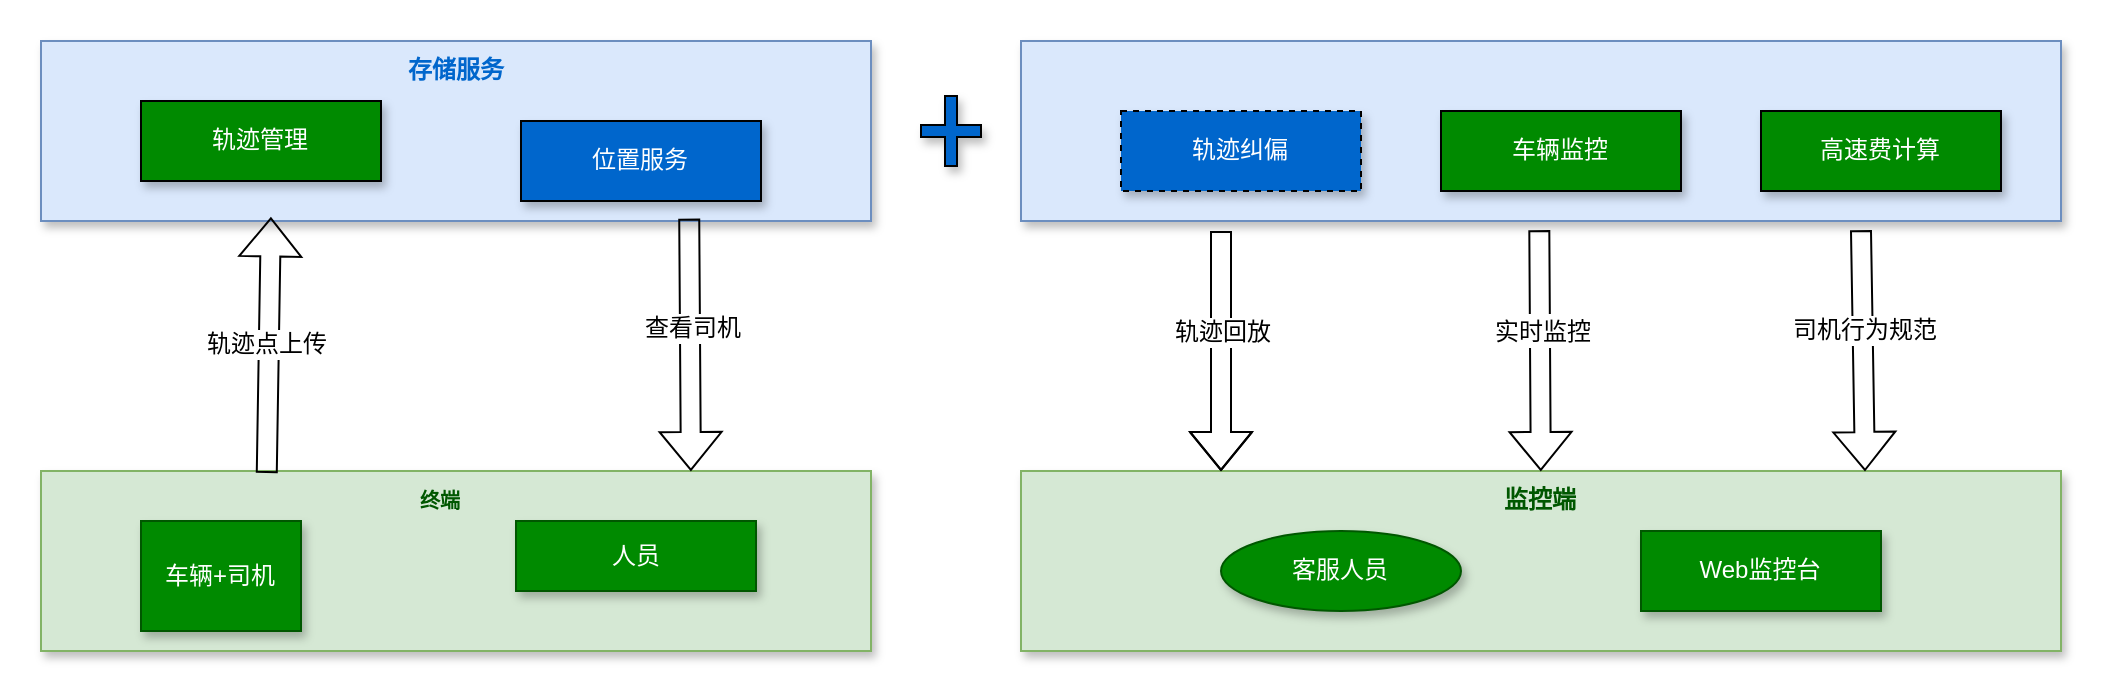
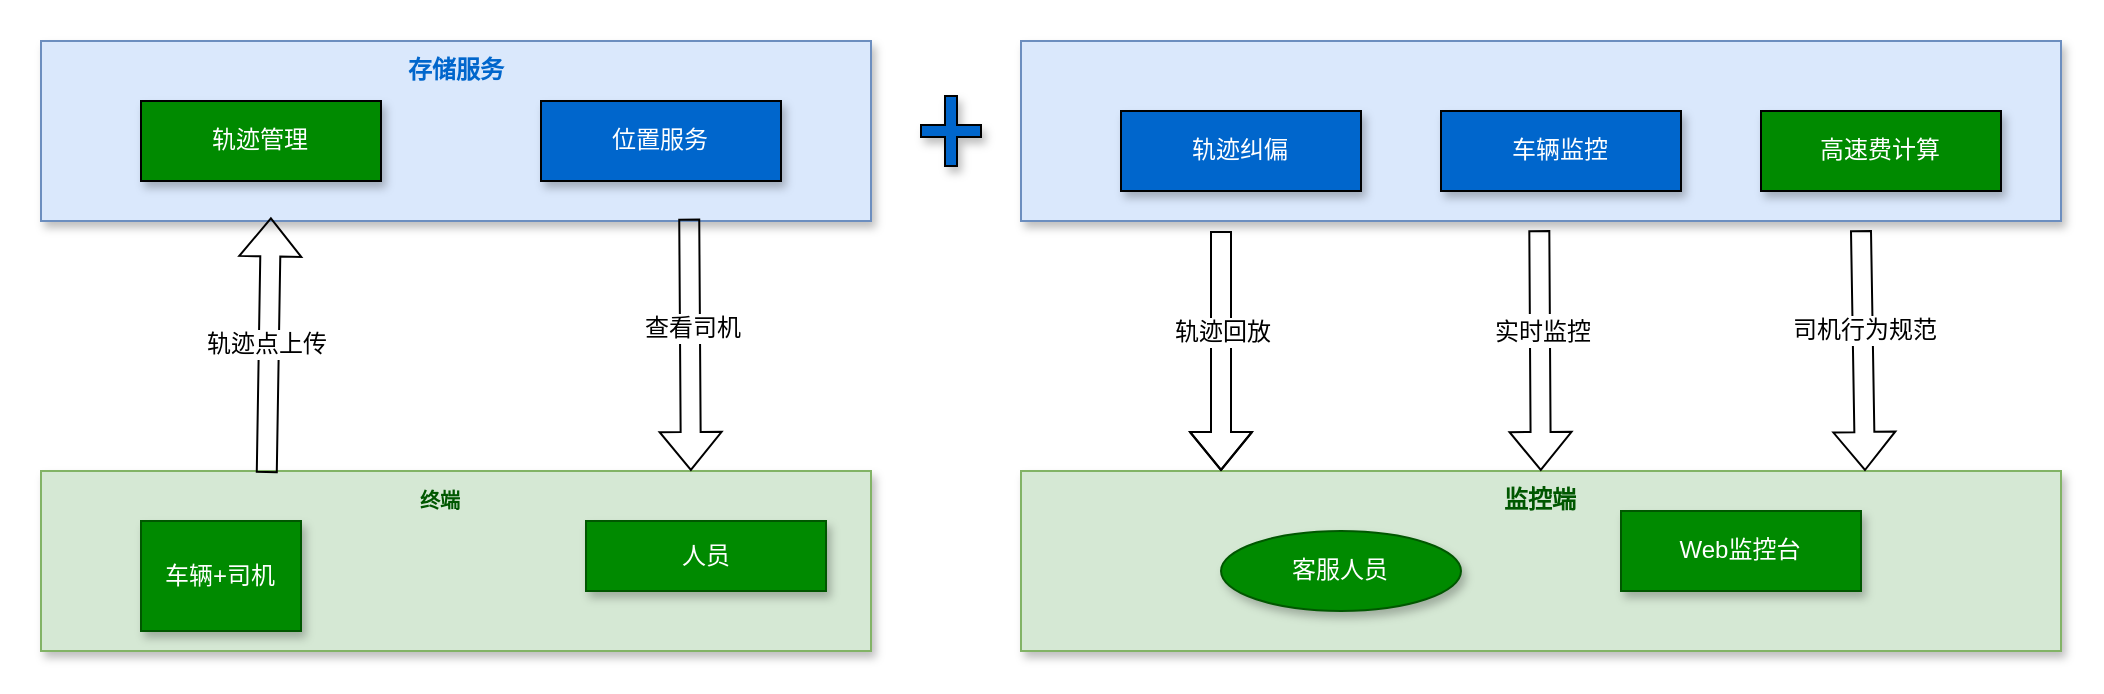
(1241, 151) -> (1241, 151)
(1561, 151) -> (1561, 151)
(641, 161) -> (661, 141)
(636, 556) -> (706, 556)
(1761, 571) -> (1741, 551)
